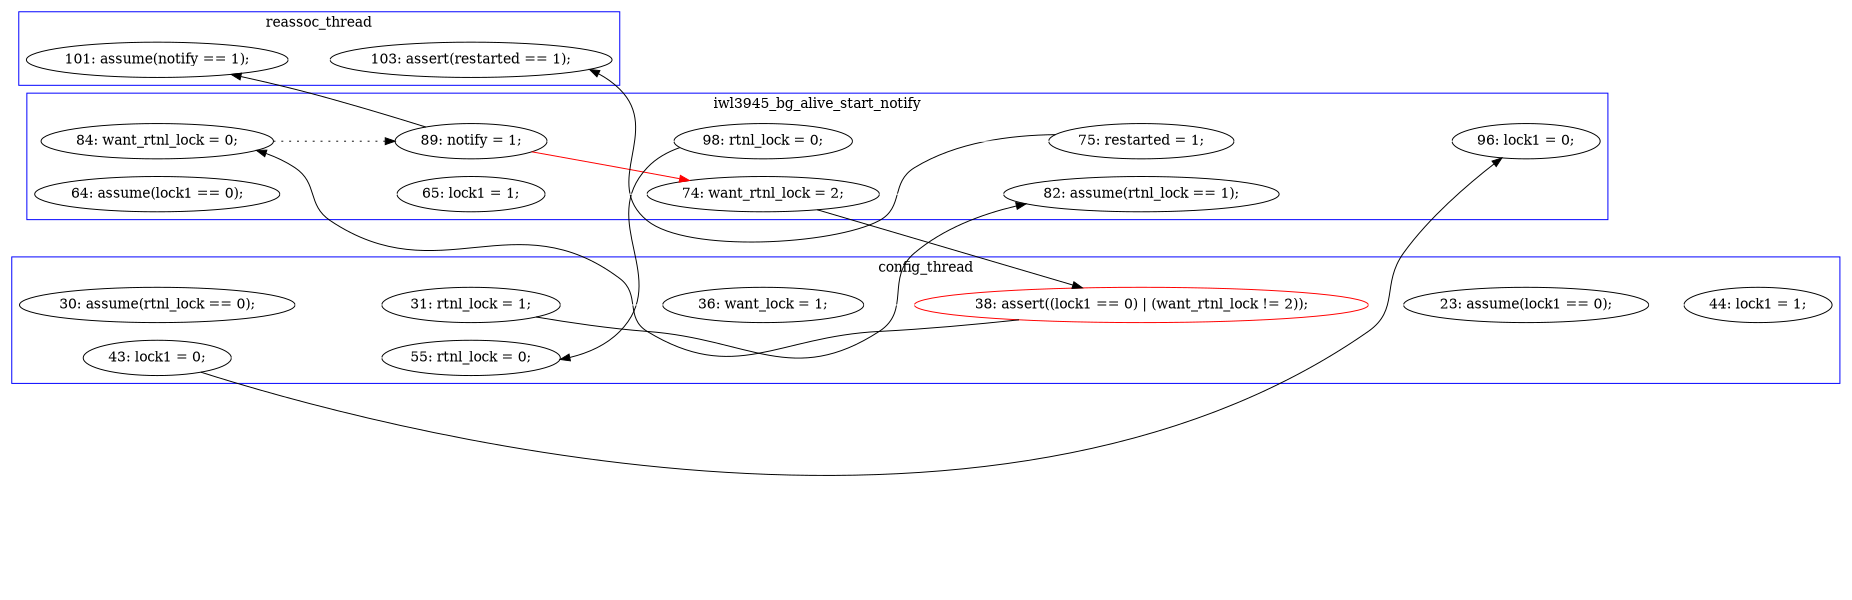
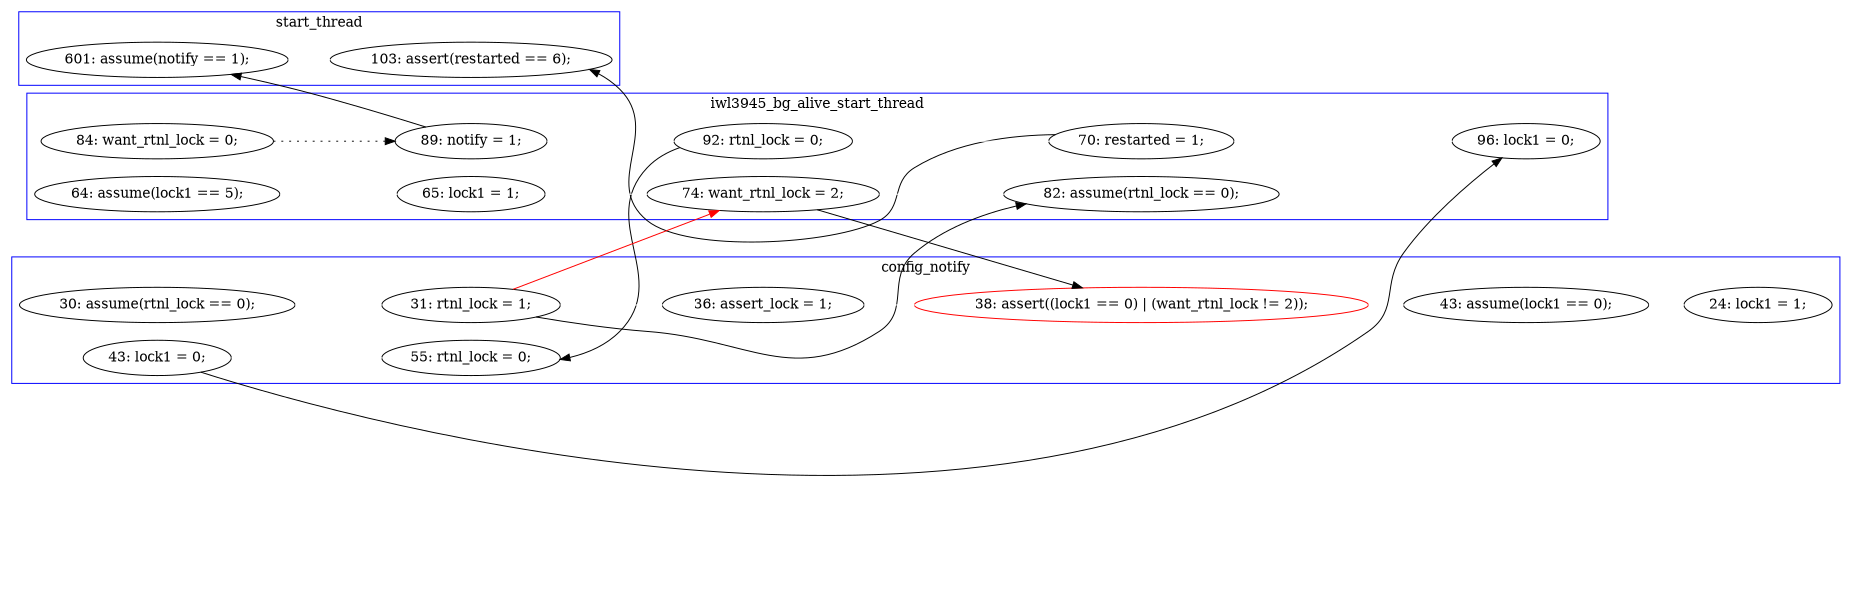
(319, 23) -> (319, 23)
(157, 60) -> (157, 60)
(471, 60) -> (471, 60)
(817, 104) -> (817, 104)
(763, 141) -> (763, 141)
(1141, 141) -> (1141, 141)
(606, 165) -> (616, 250)
(157, 194) -> (157, 194)
(1141, 194) -> (1141, 194)
(926, 268) -> (926, 268)
(631, 295) -> none
(763, 305) -> (763, 305)
(1526, 305) -> (1526, 305)
(1758, 305) -> (1758, 305)
